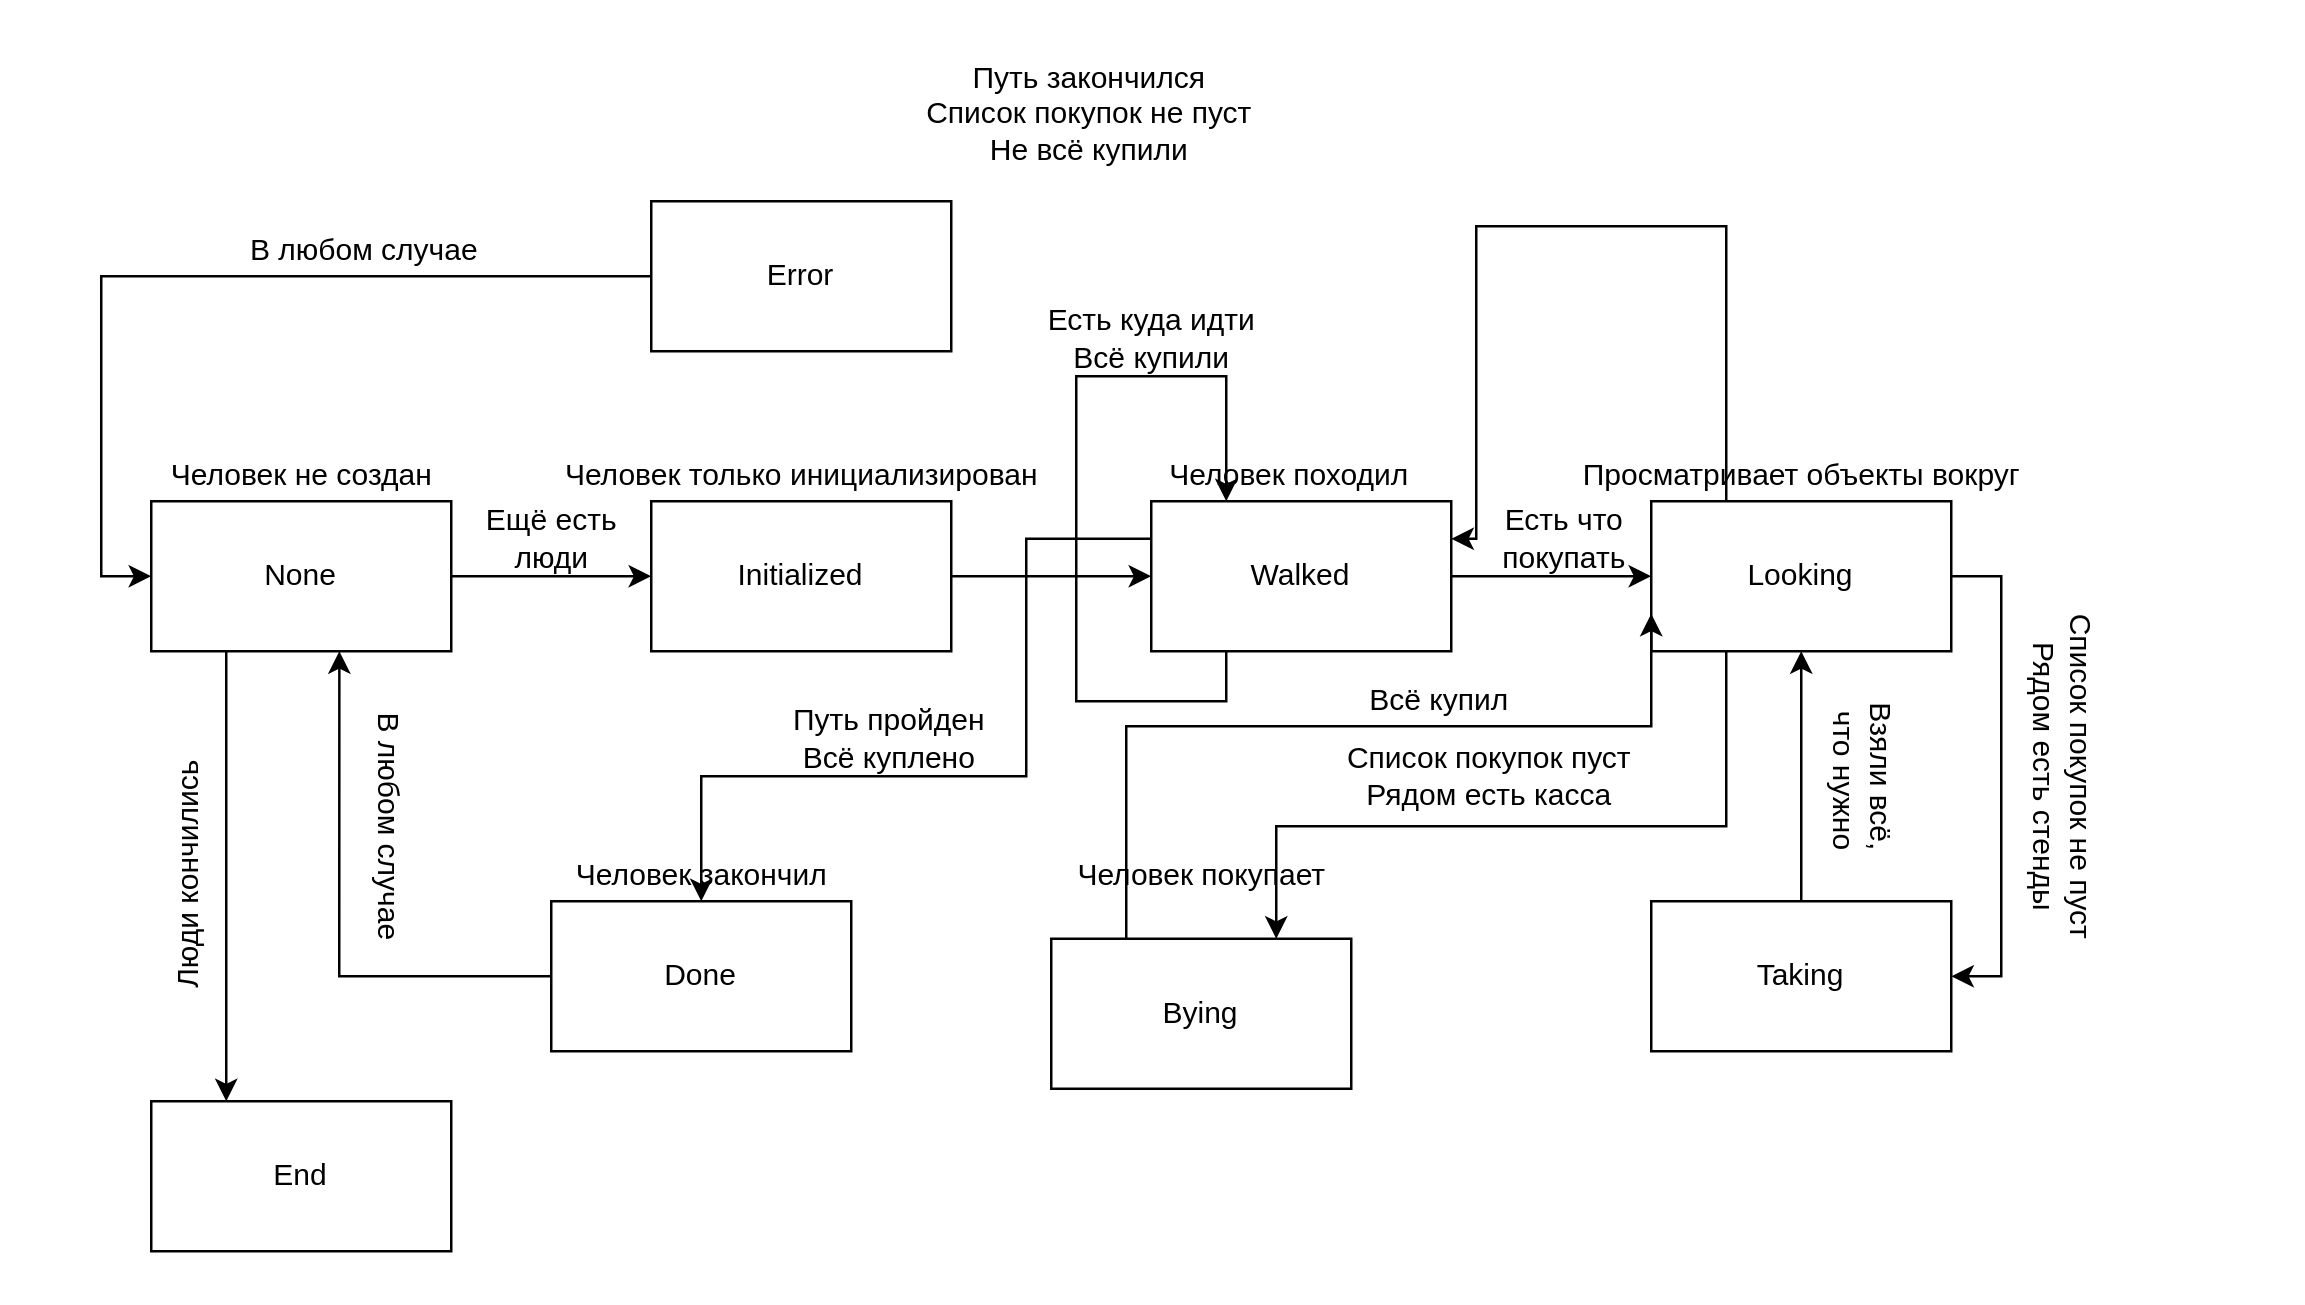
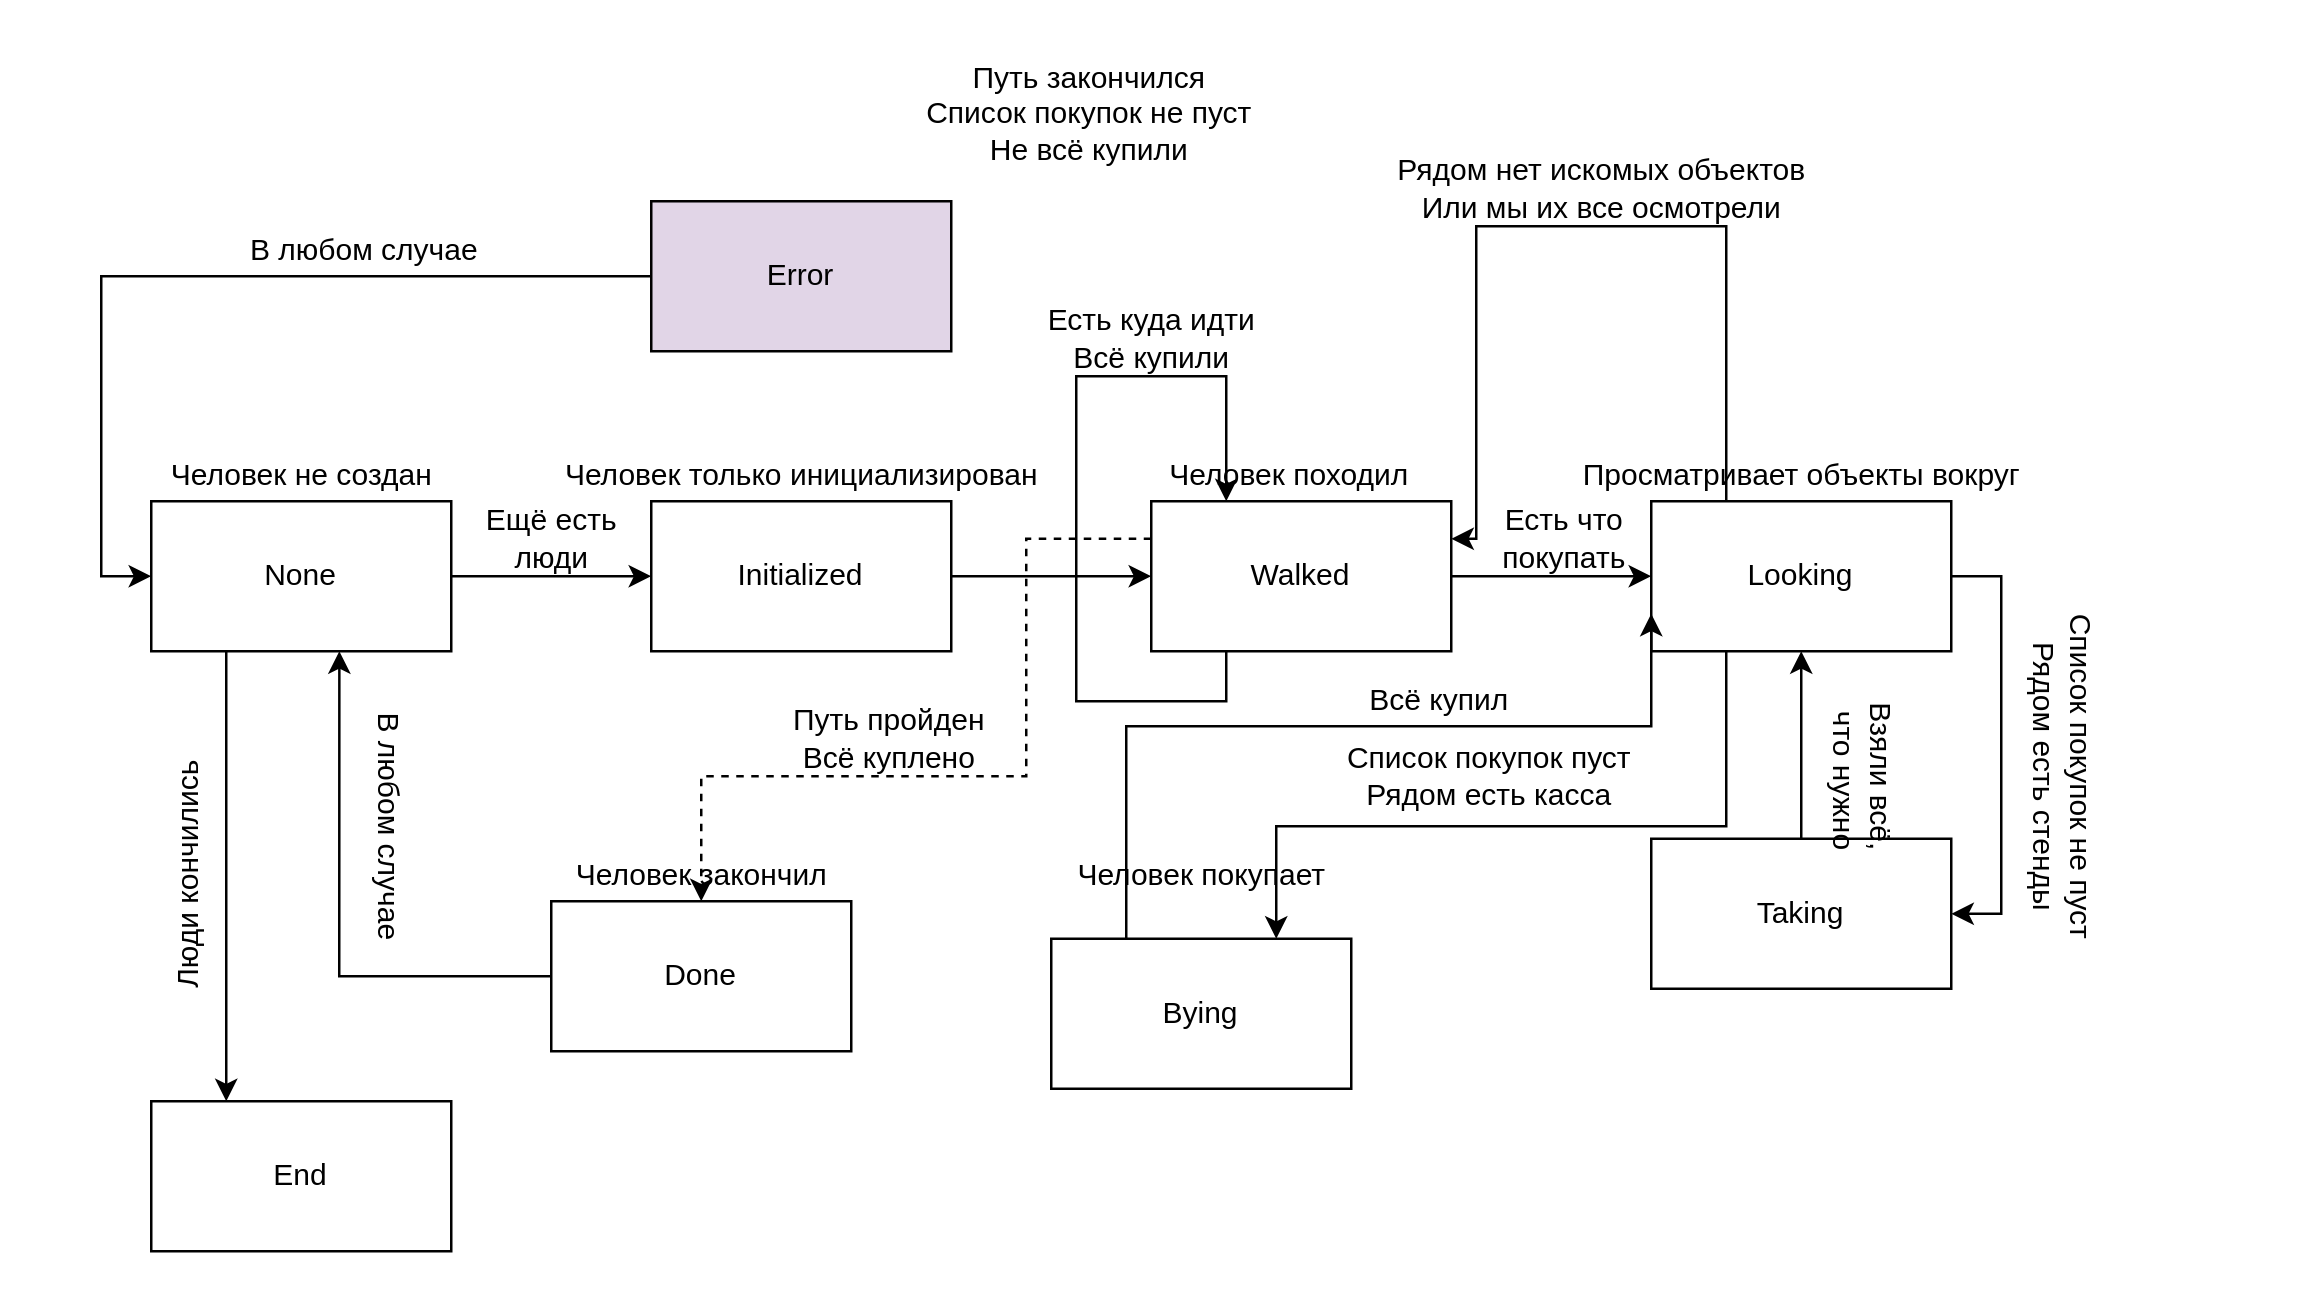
none -> (1601, 189)
(801, 276) -> (801, 276)
(907, 776) -> (907, 776)
(1801, 976) -> (1801, 914)
